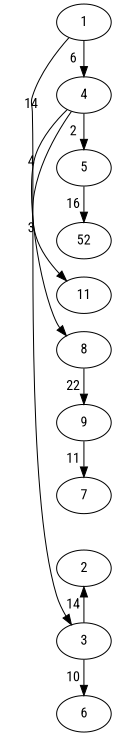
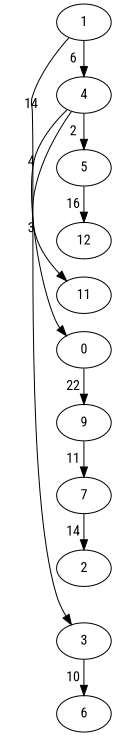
(84, 241) -> (84, 241)
(84, 350) -> (84, 350)
(84, 610) -> (84, 527)
